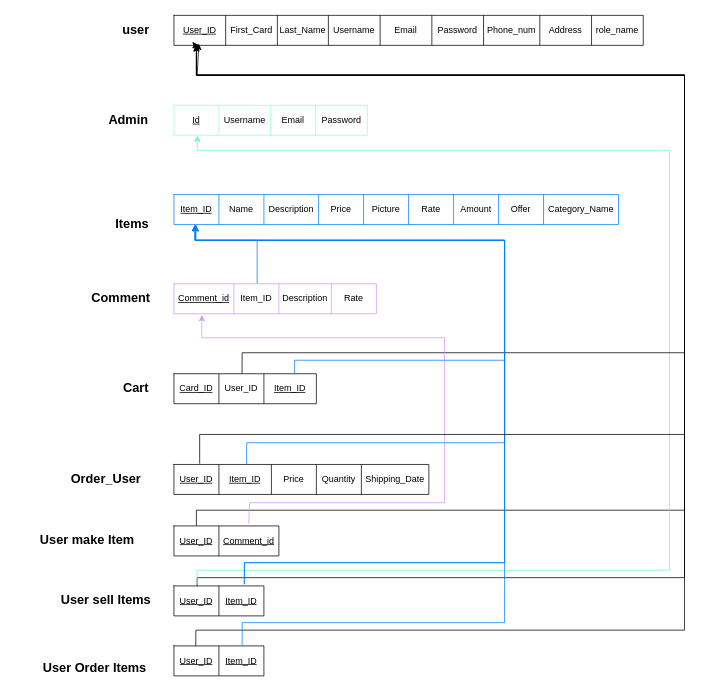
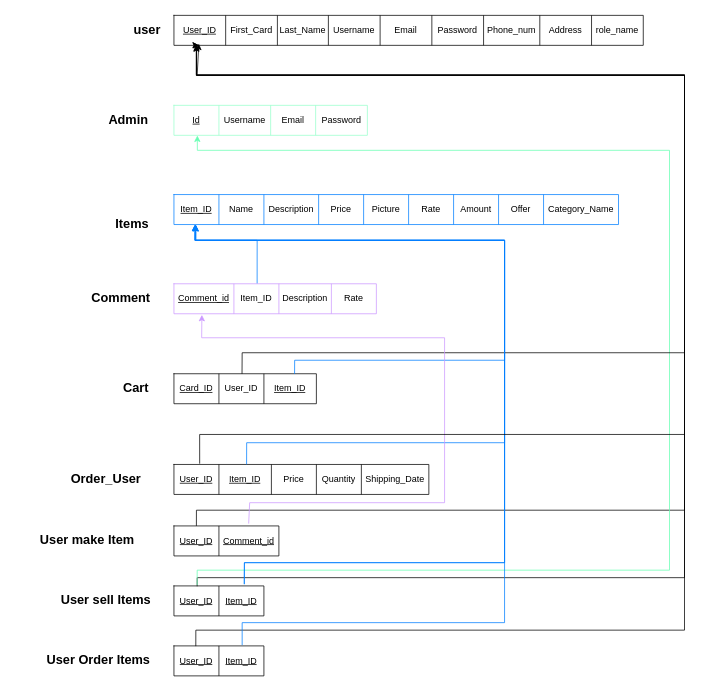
(135, 30) -> (147, 30)
(94, 669) -> (98, 661)
